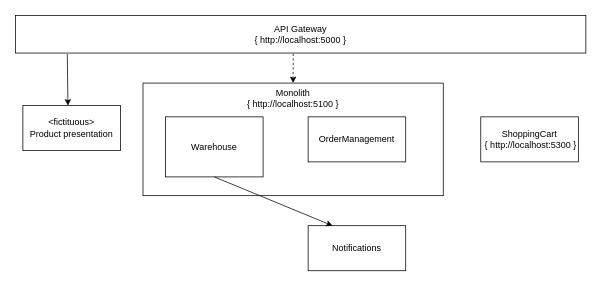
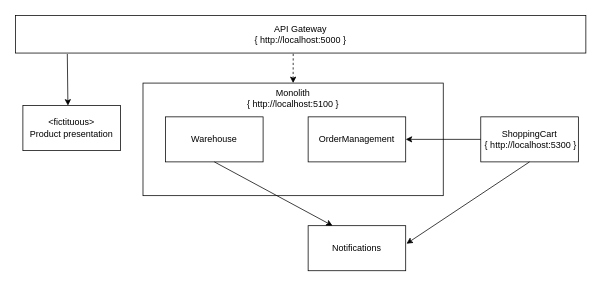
none -> (445, 139)
(214, 147) -> (214, 139)
none -> (470, 201)
